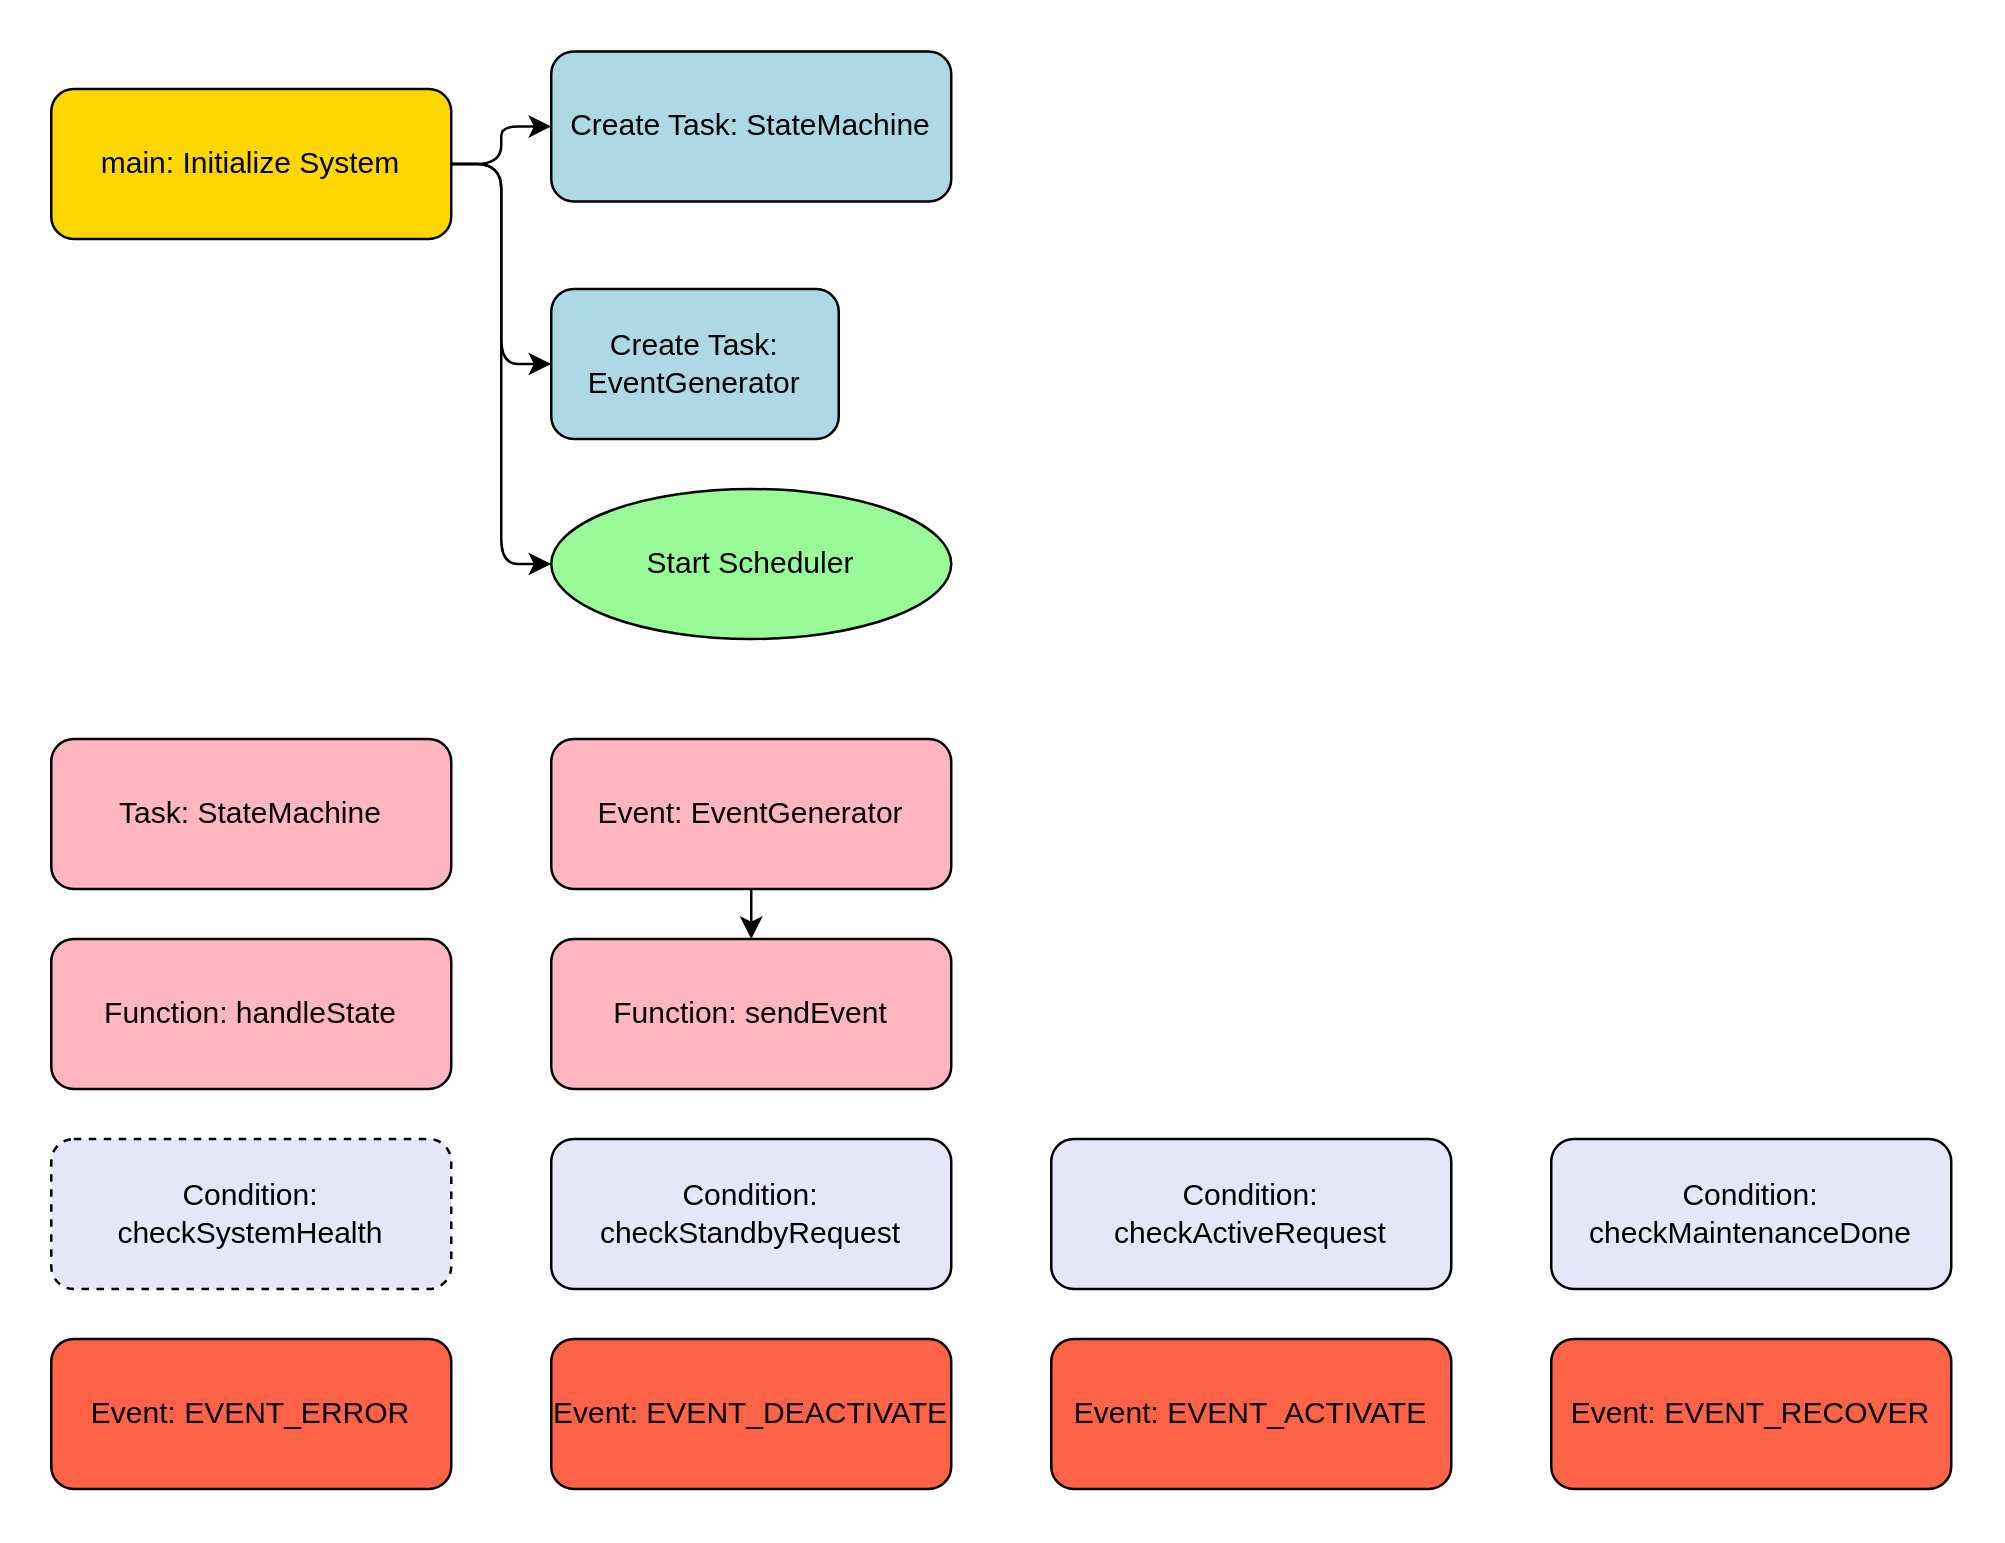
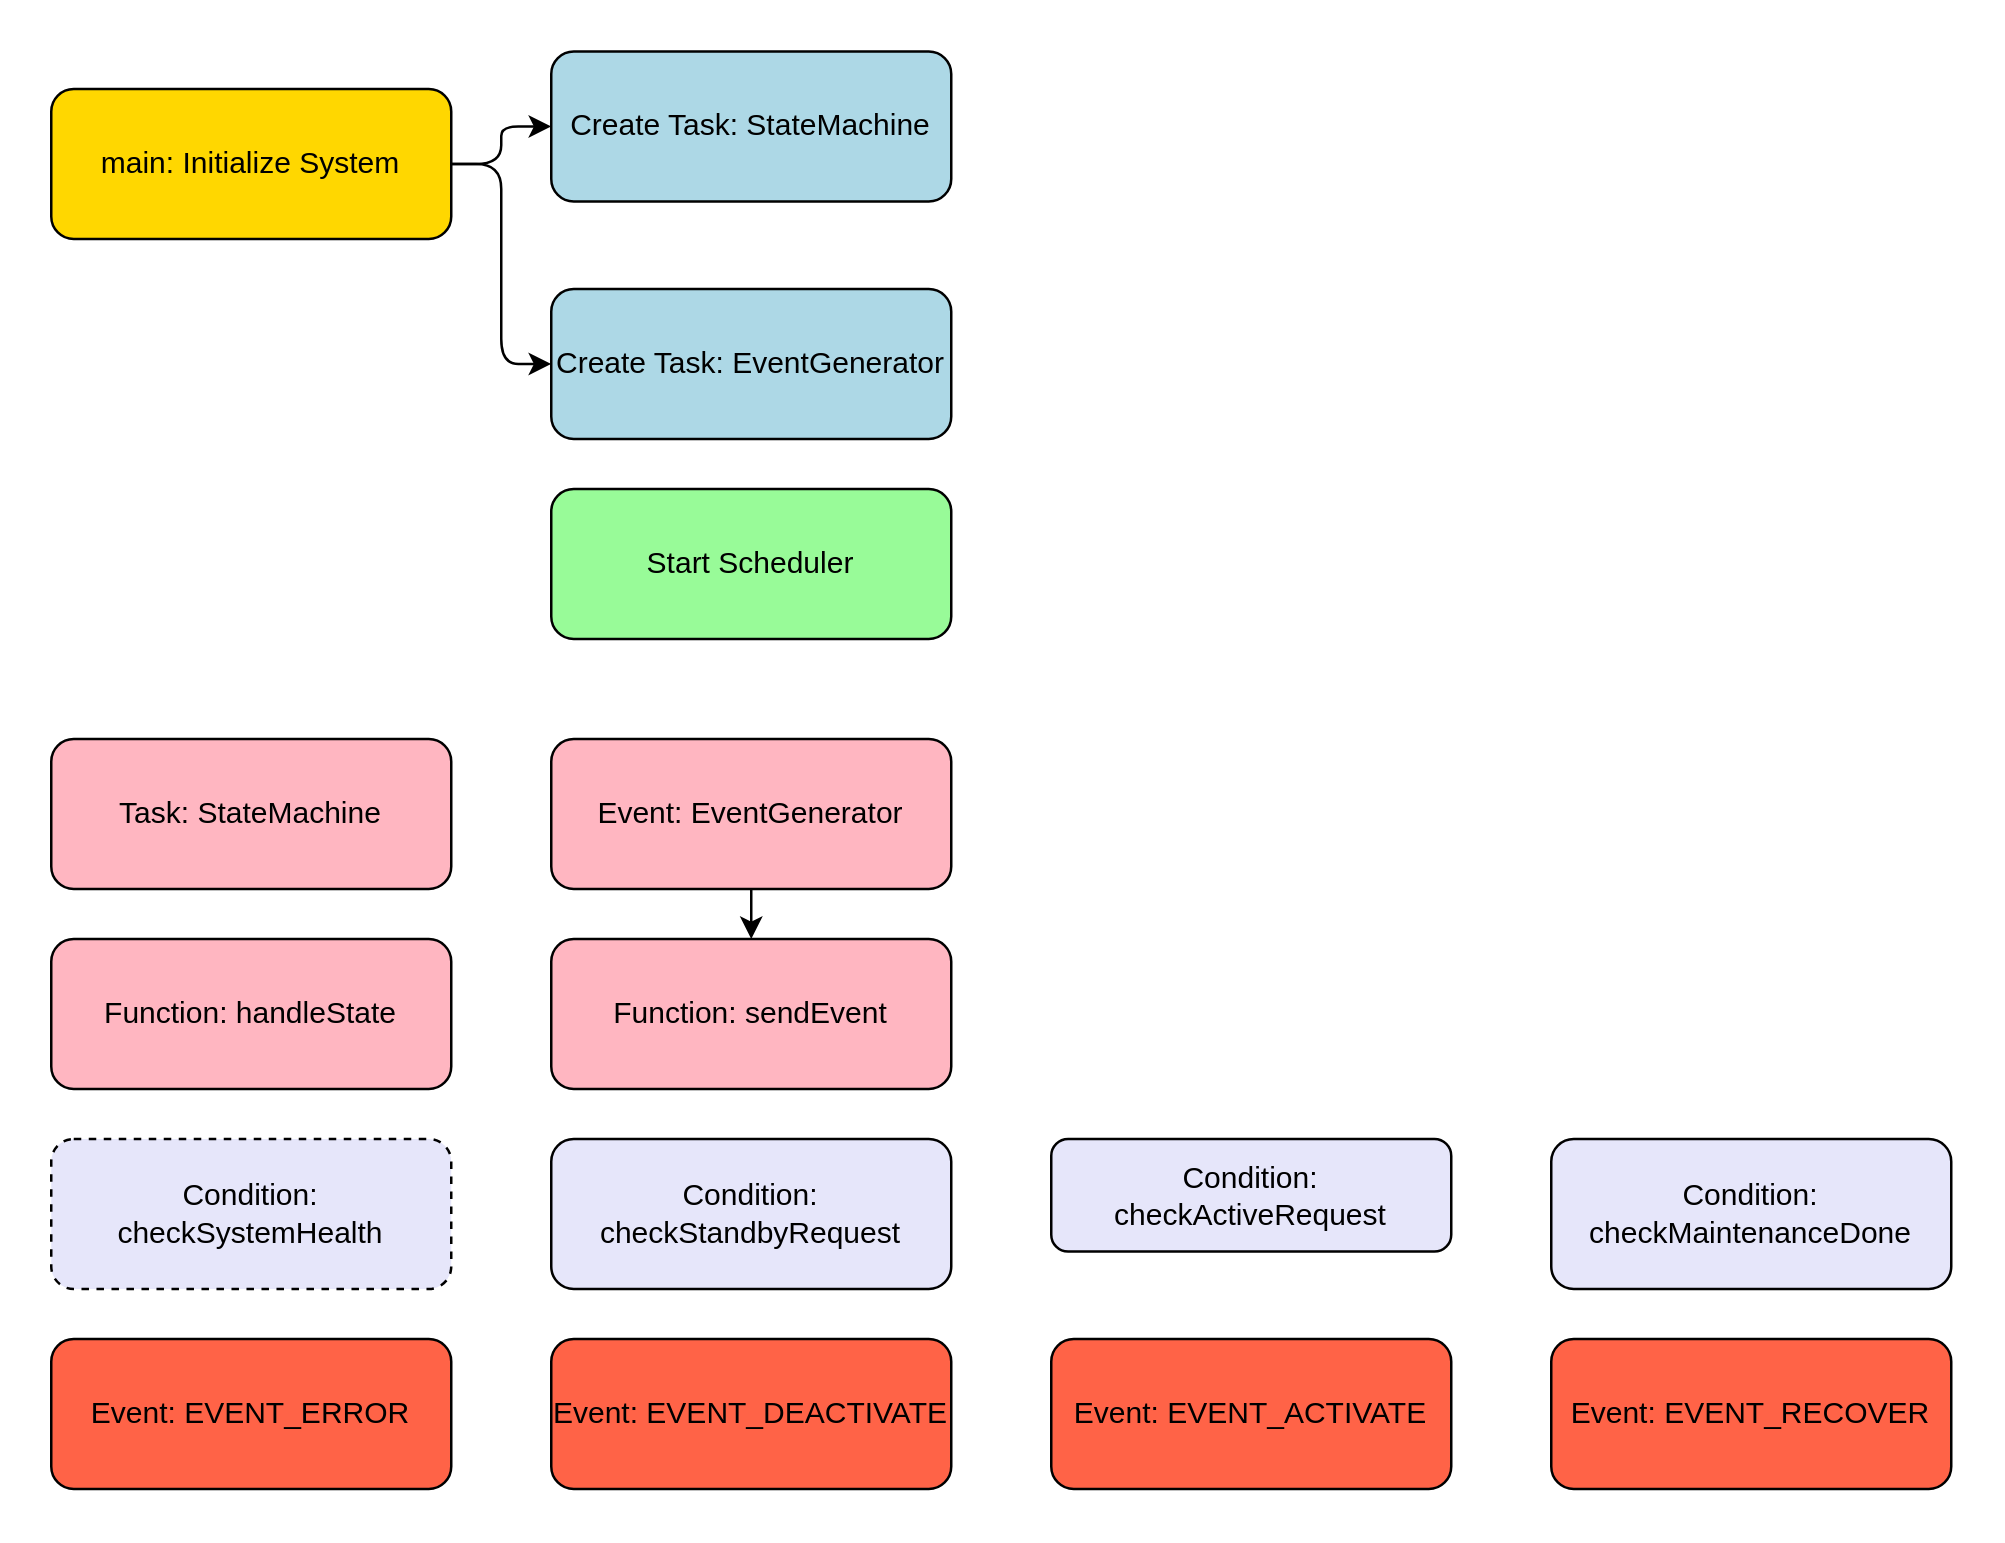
(695, 364) -> (751, 364)
(501, 469) -> none
(751, 564) -> (751, 564)
(1251, 1214) -> (1251, 1195)
